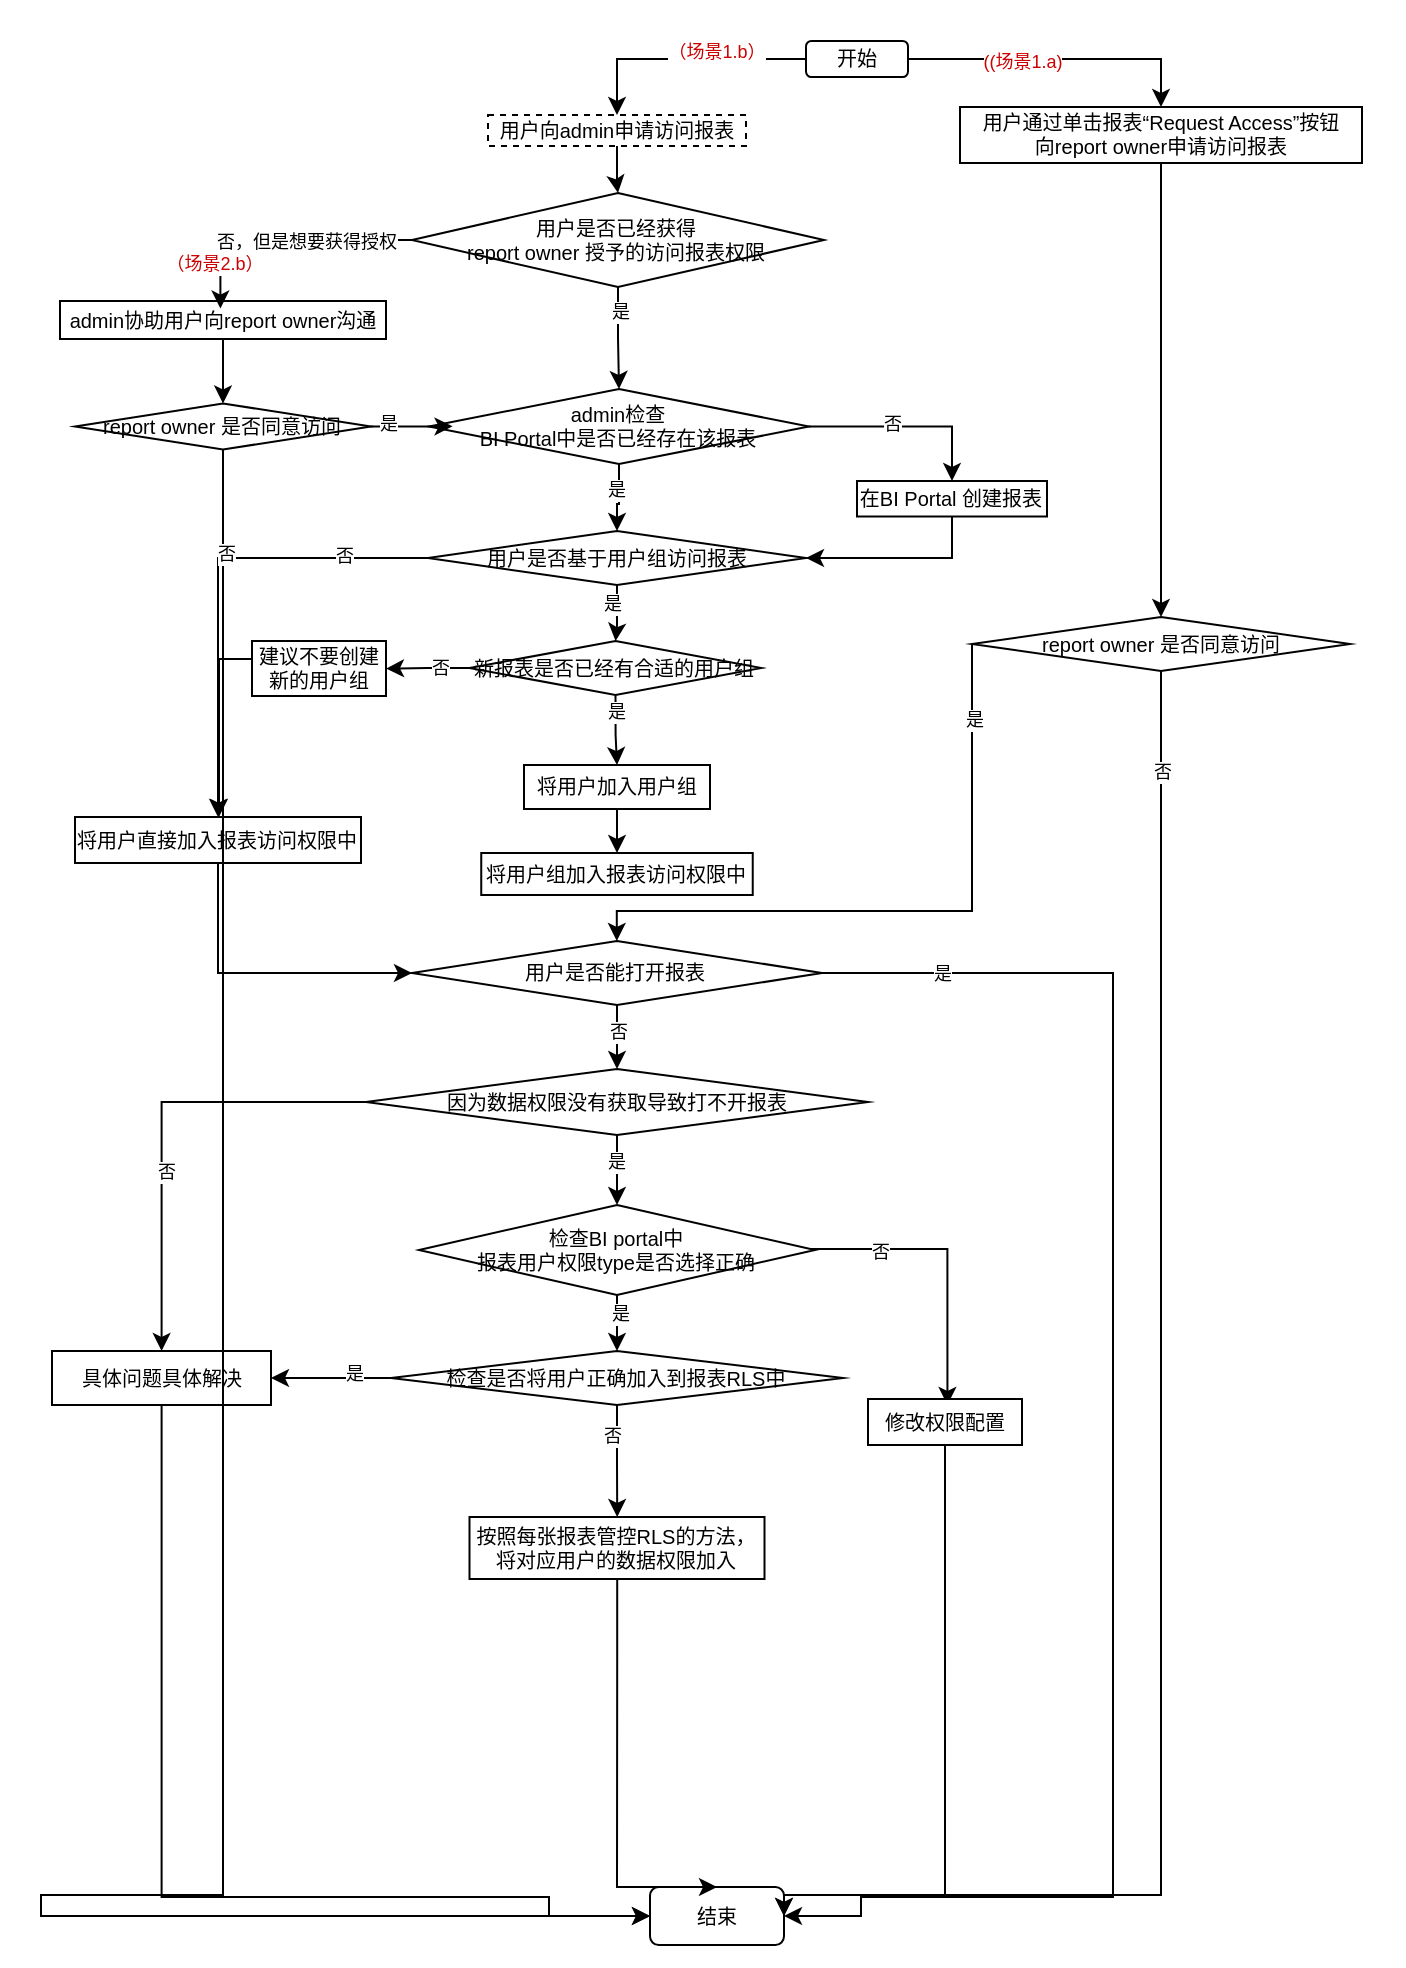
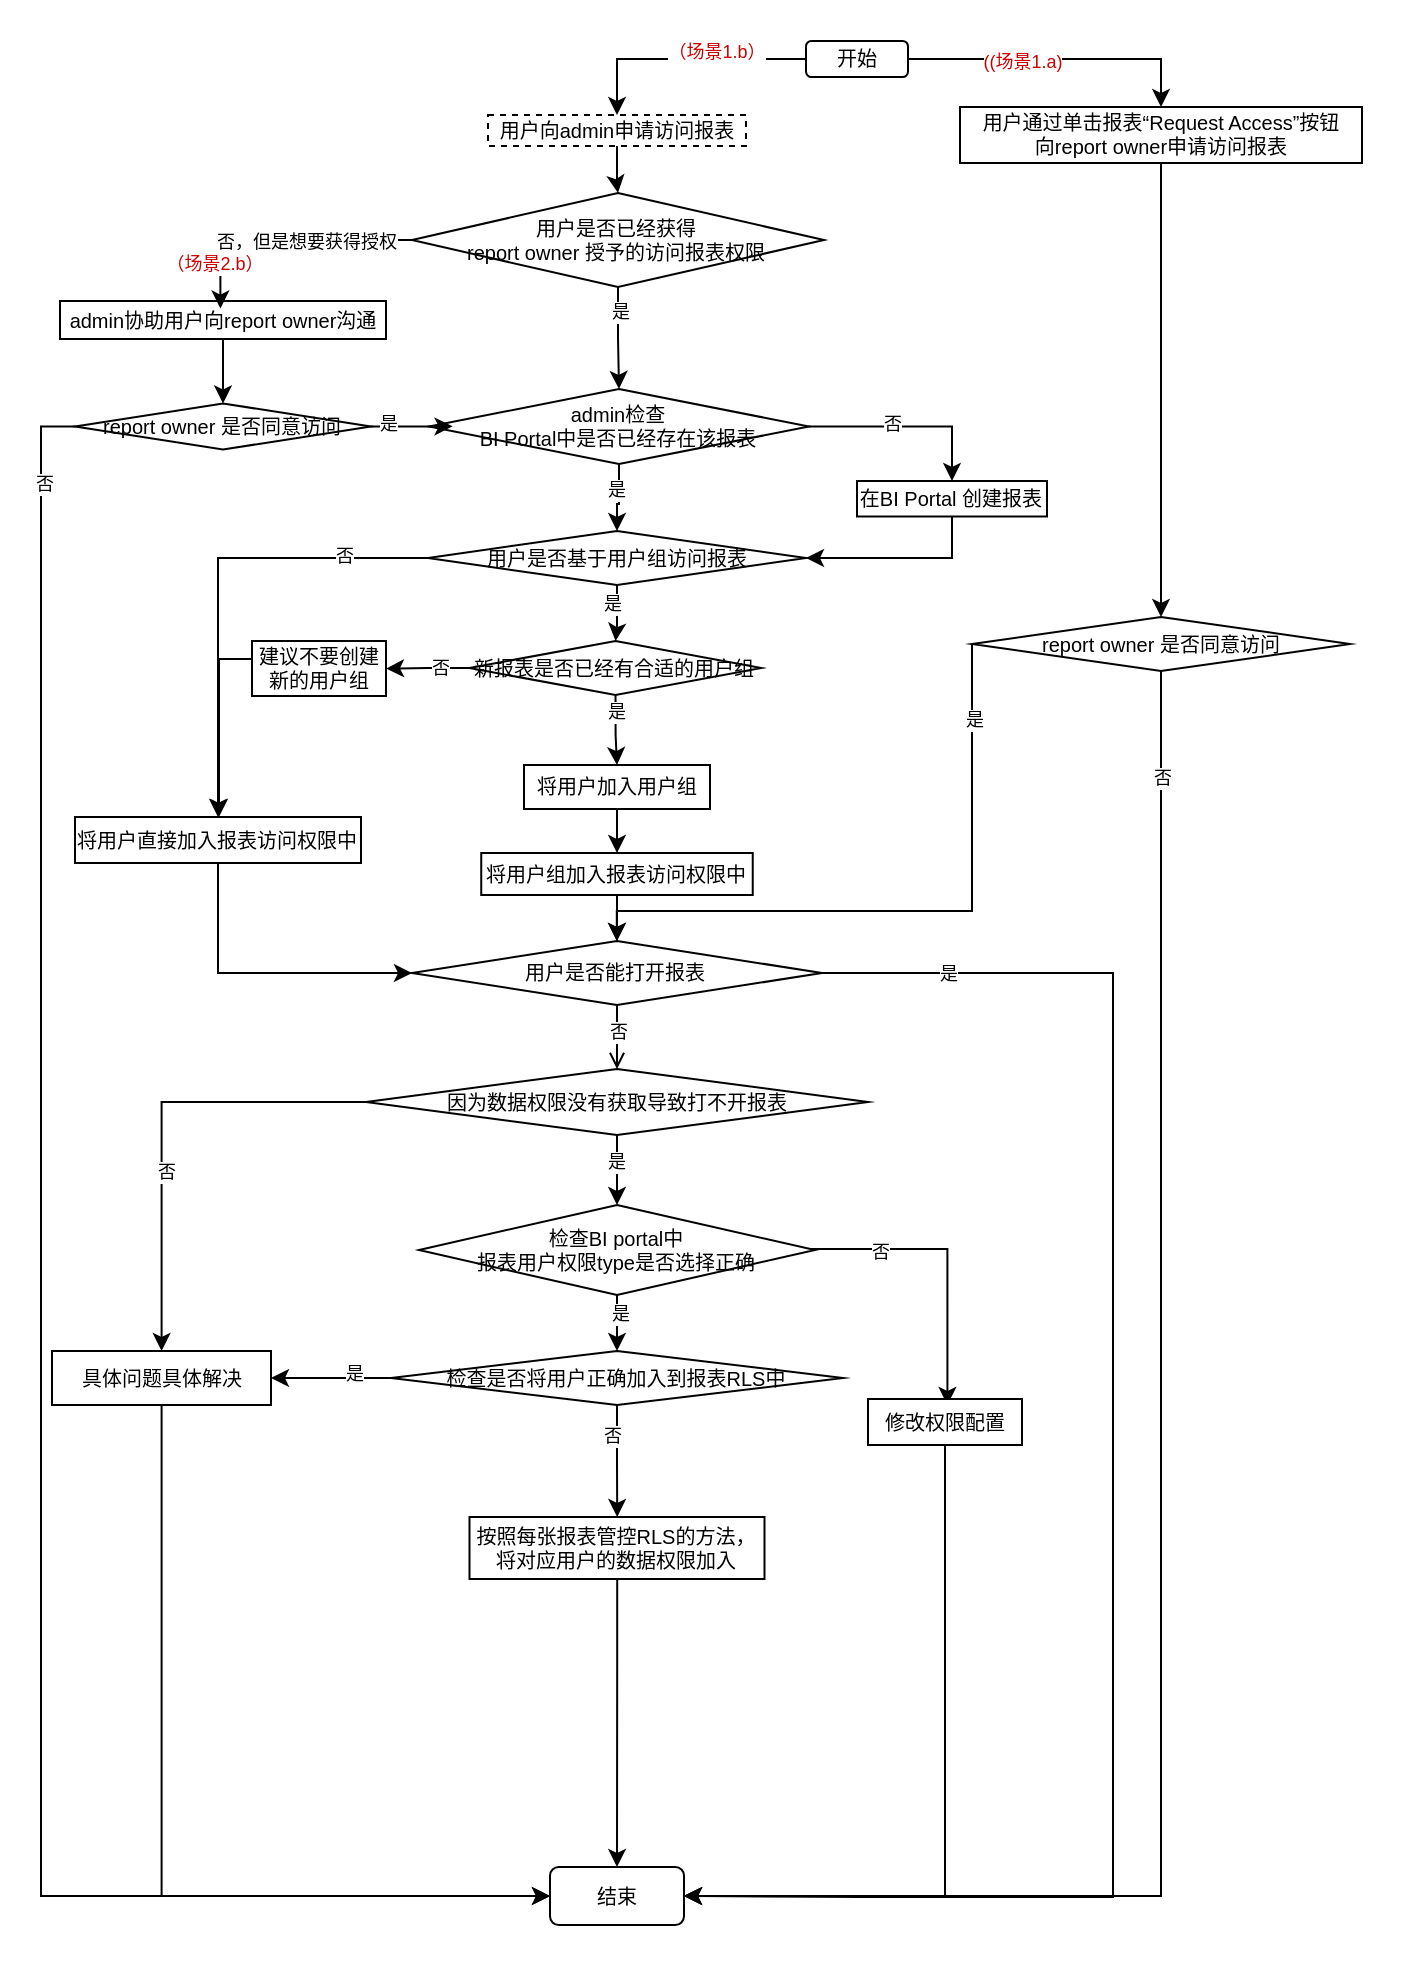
none -> (617, 901)
(617, 1054) -> (617, 1057)
(717, 1916) -> (617, 1896)
